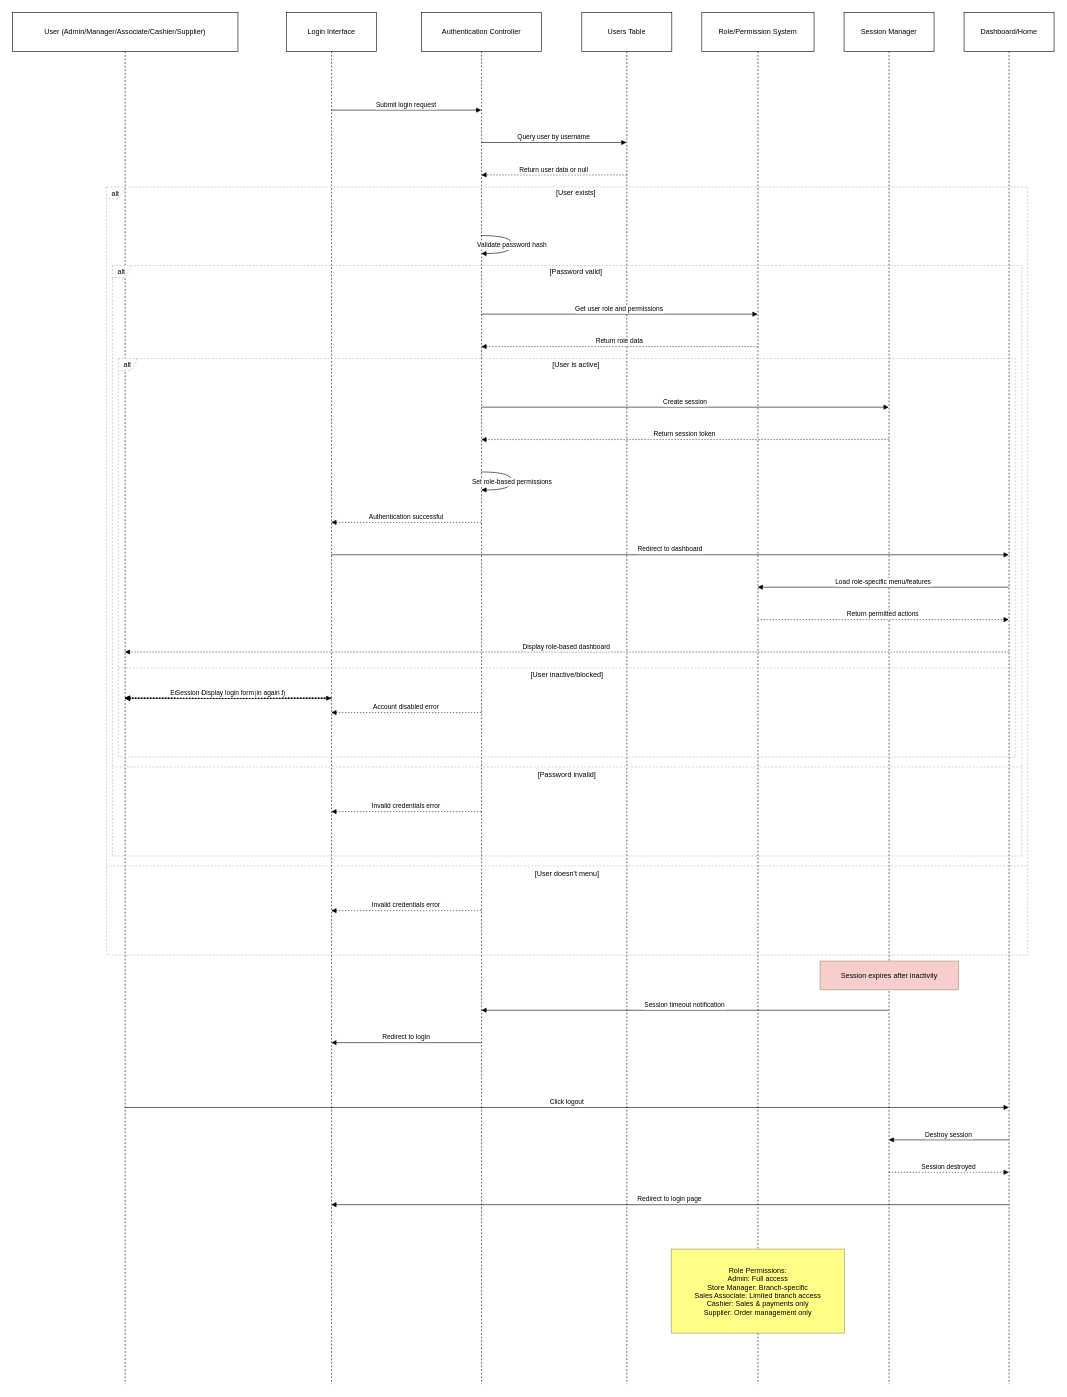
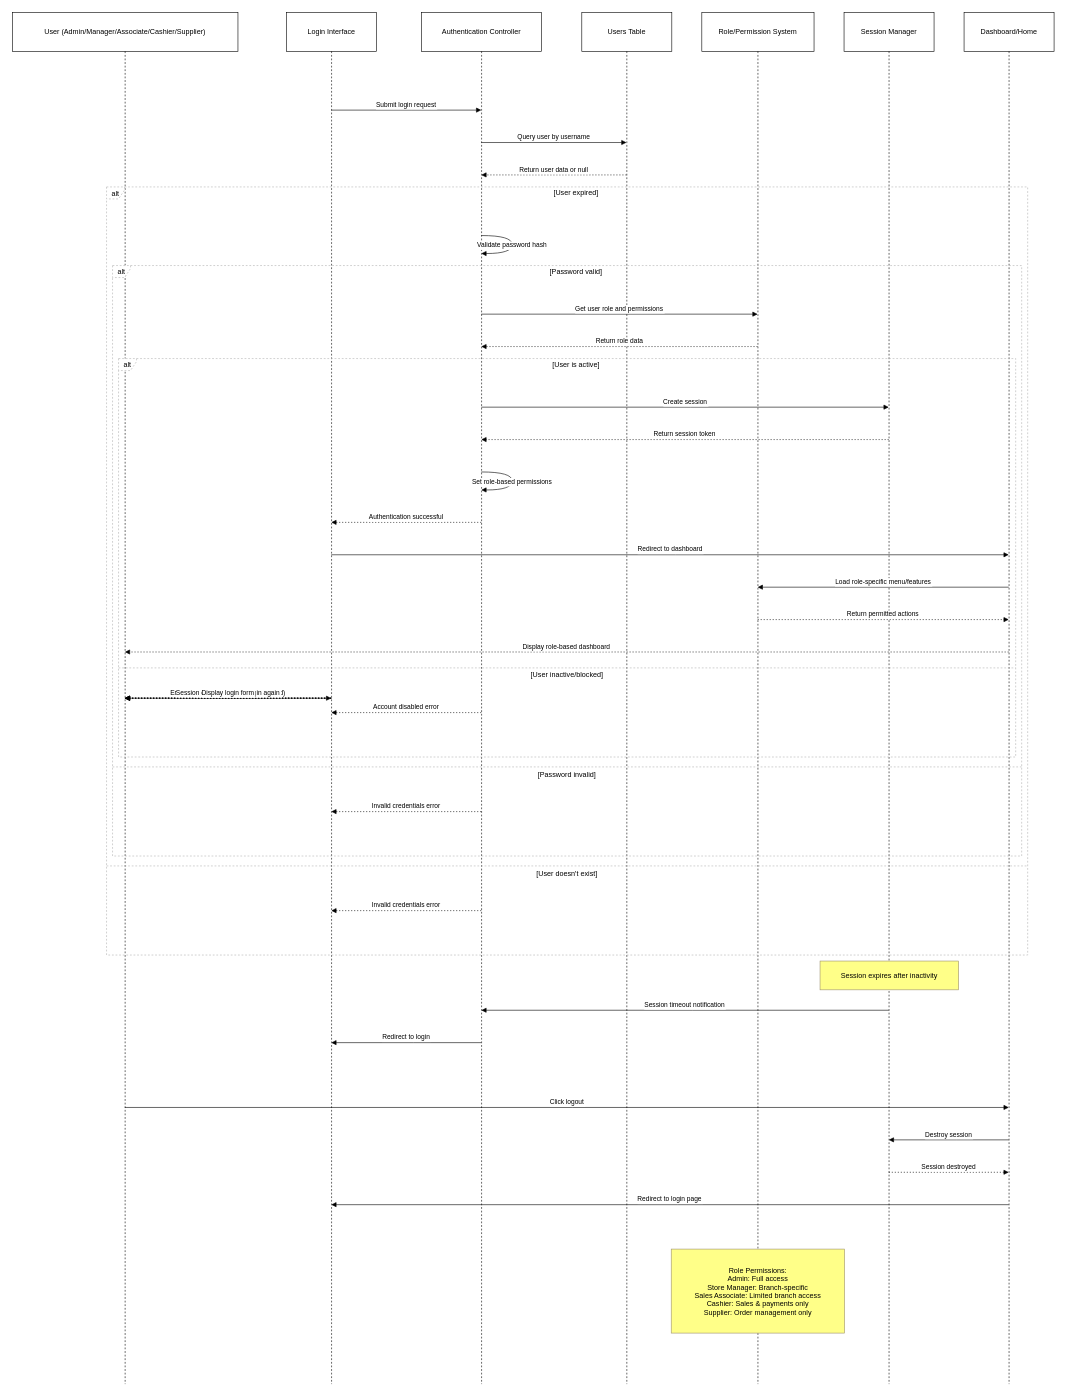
(576, 193) -> (576, 193)
(567, 873) -> (567, 873)
(889, 975) -> (889, 975)
